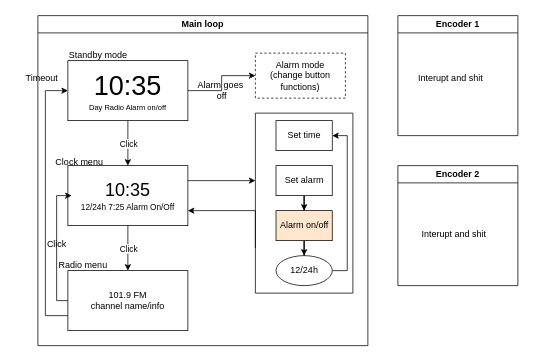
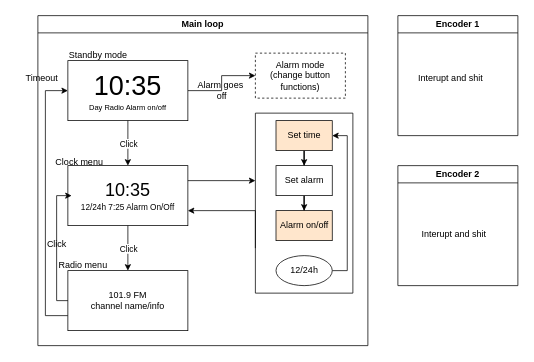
(304, 135) -> (304, 135)
none -> (304, 160)
(304, 250) -> none
